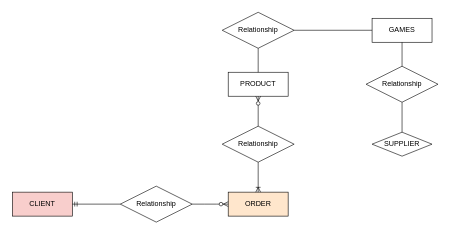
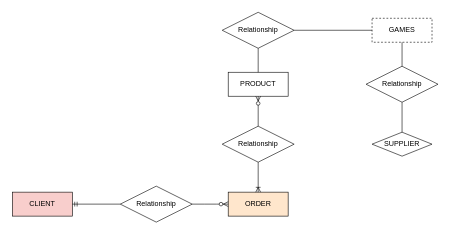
(402, 30) -> (402, 30)
